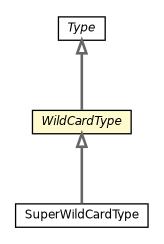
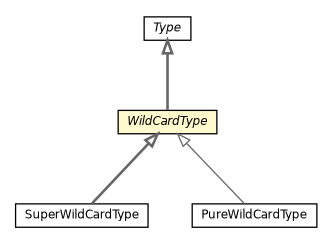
none -> (255, 216)
